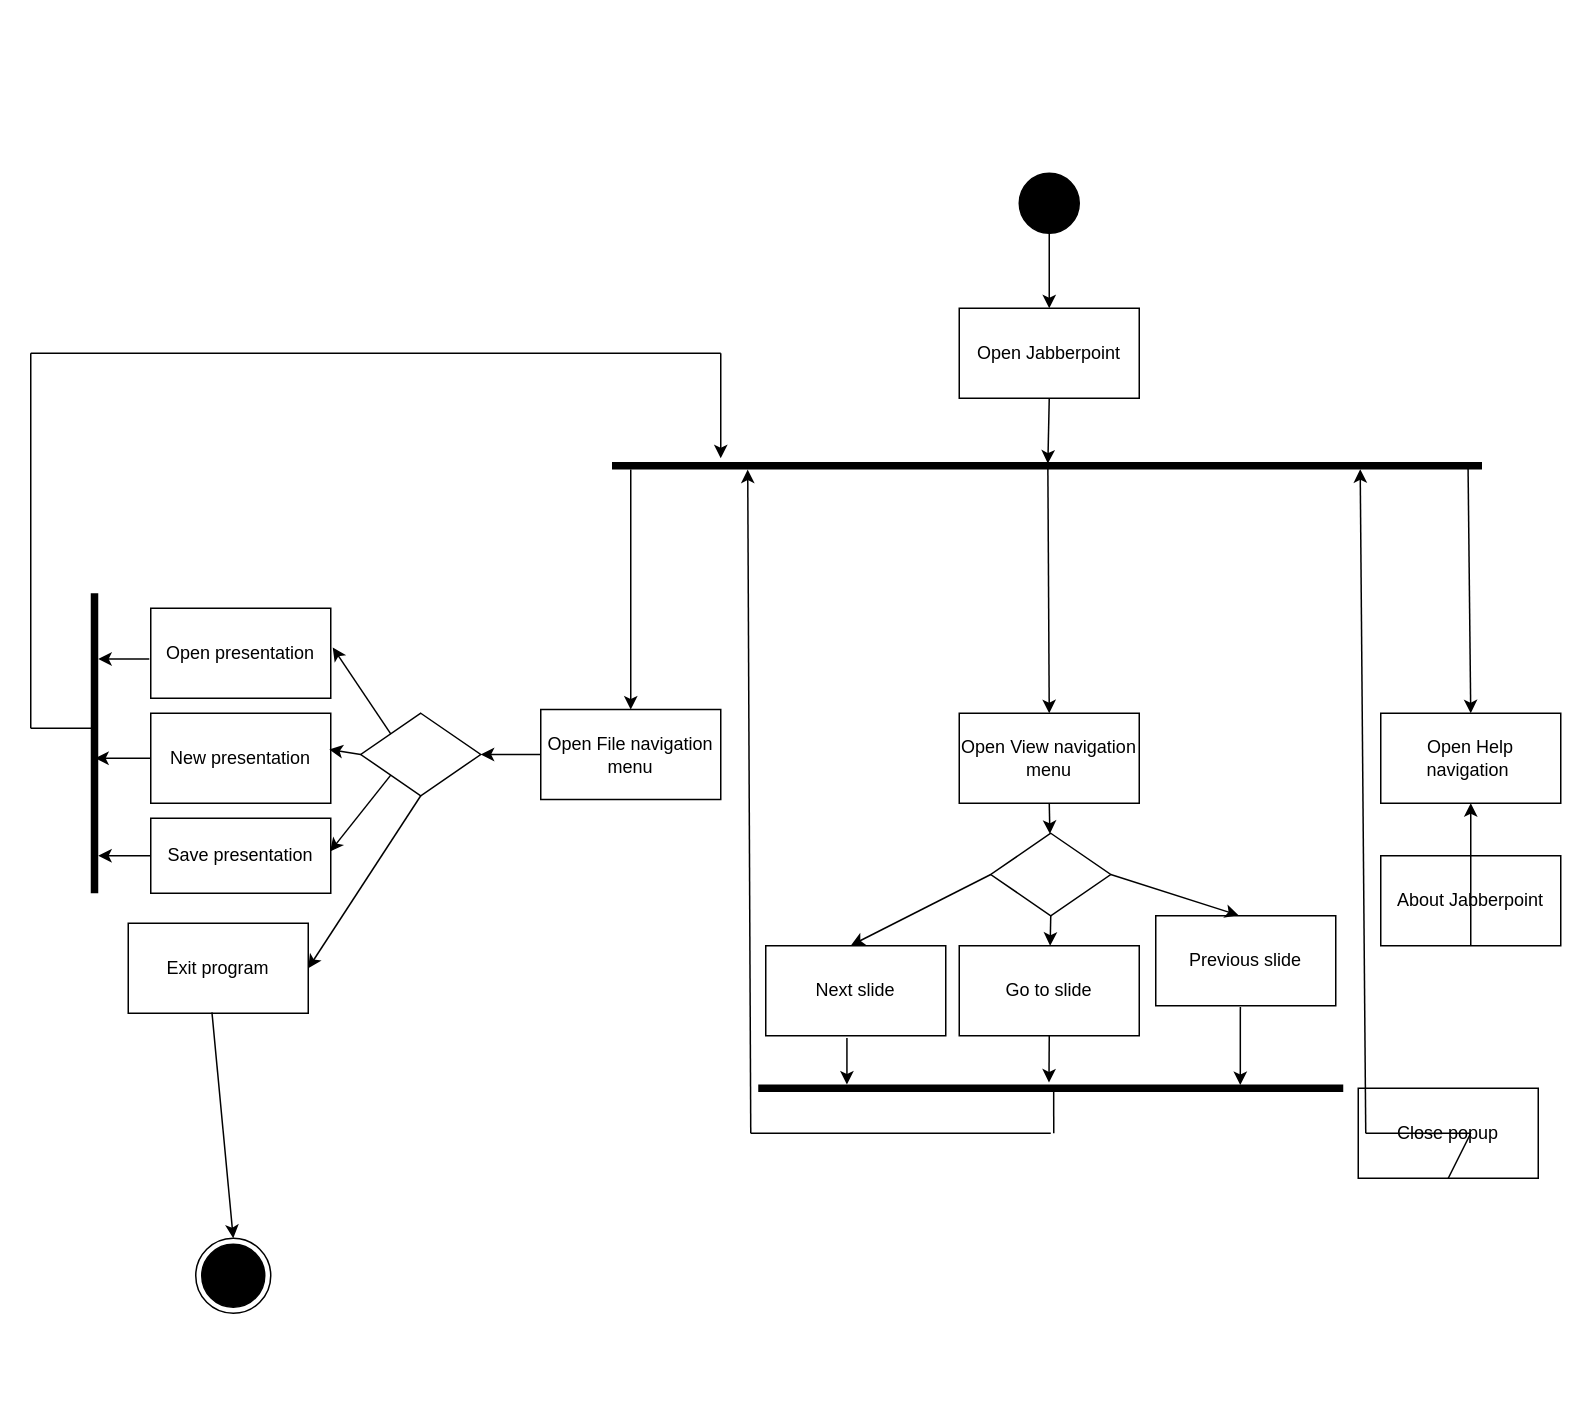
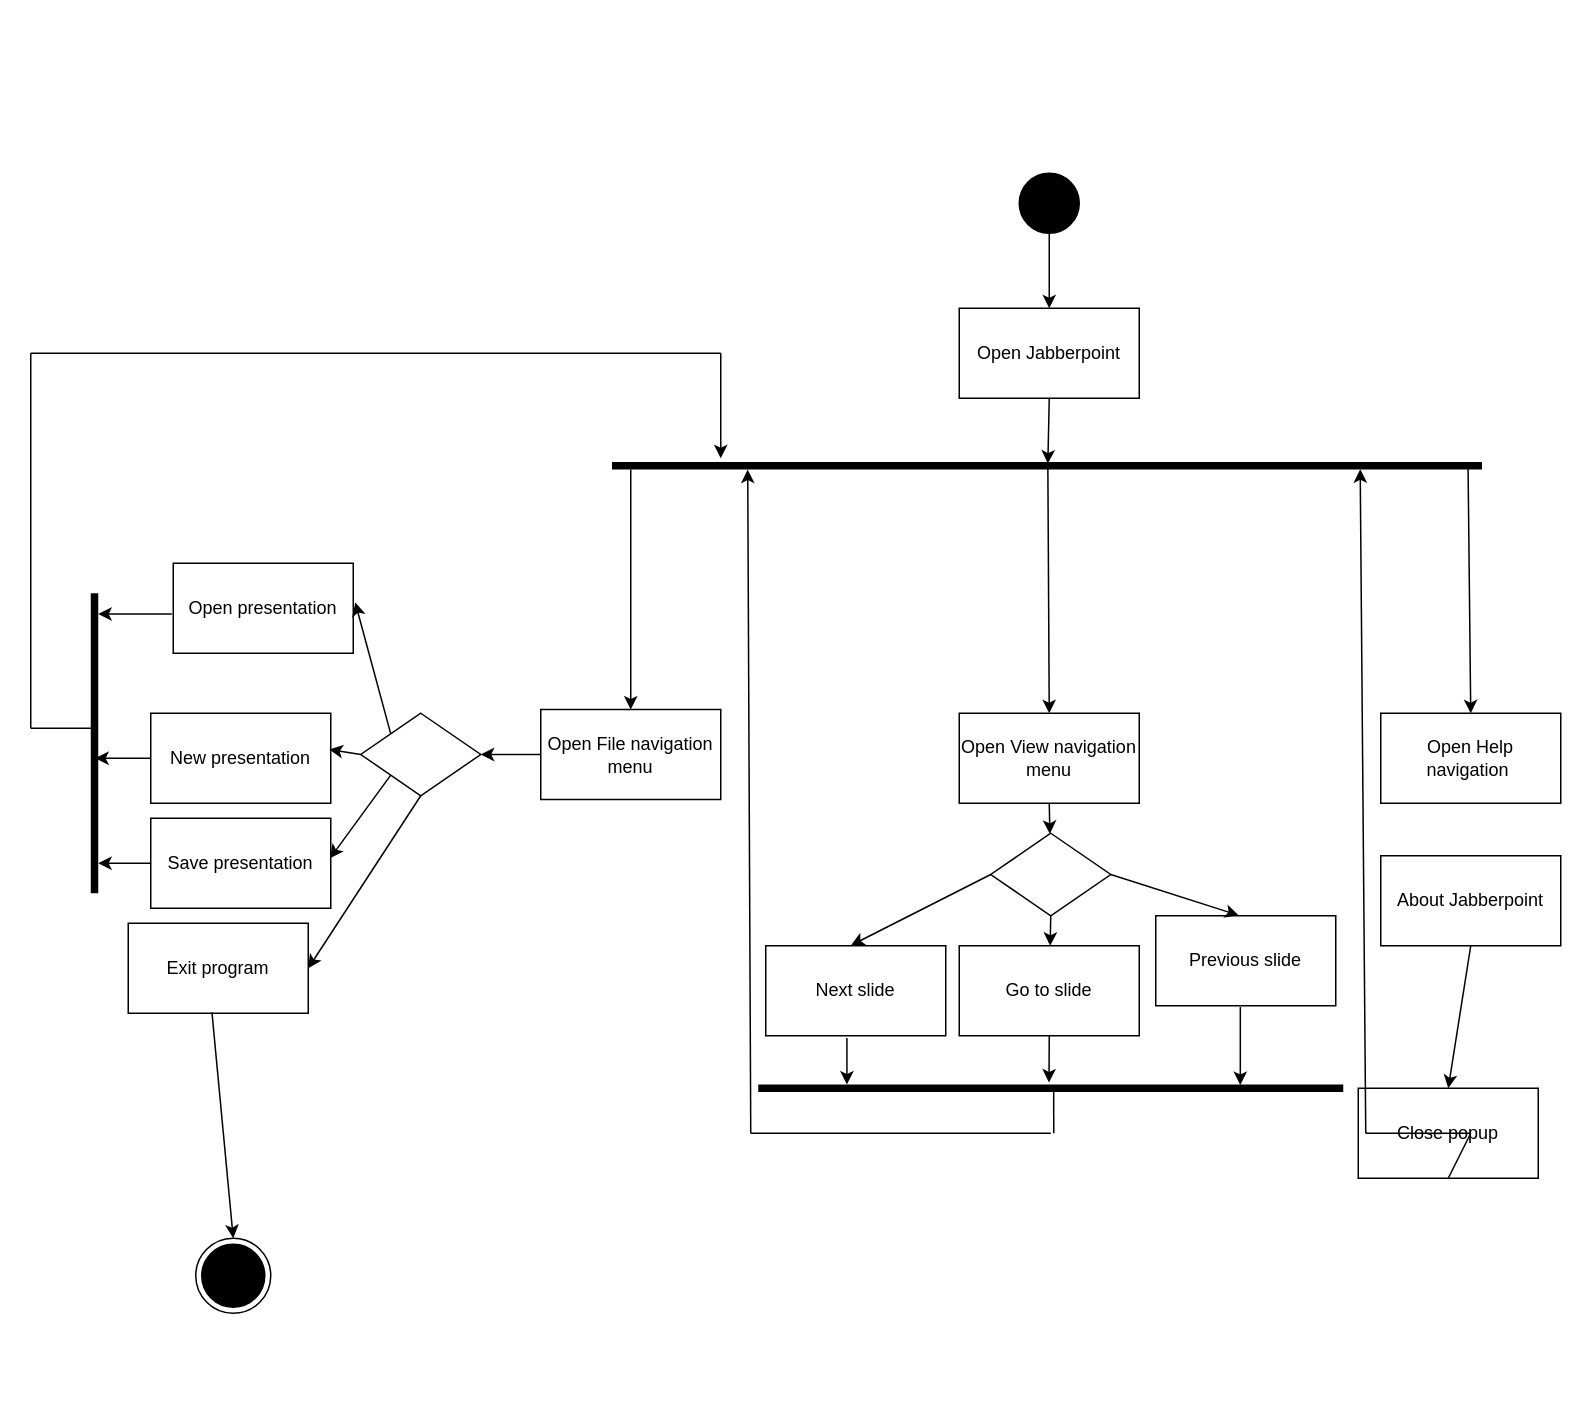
(241, 653) -> (263, 608)
(241, 856) -> (241, 863)
(1471, 879) -> (1460, 1012)
